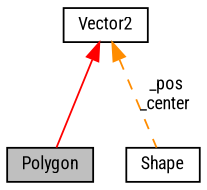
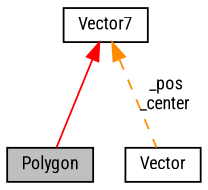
(106, 25) -> (106, 25)
(163, 165) -> (163, 165)
